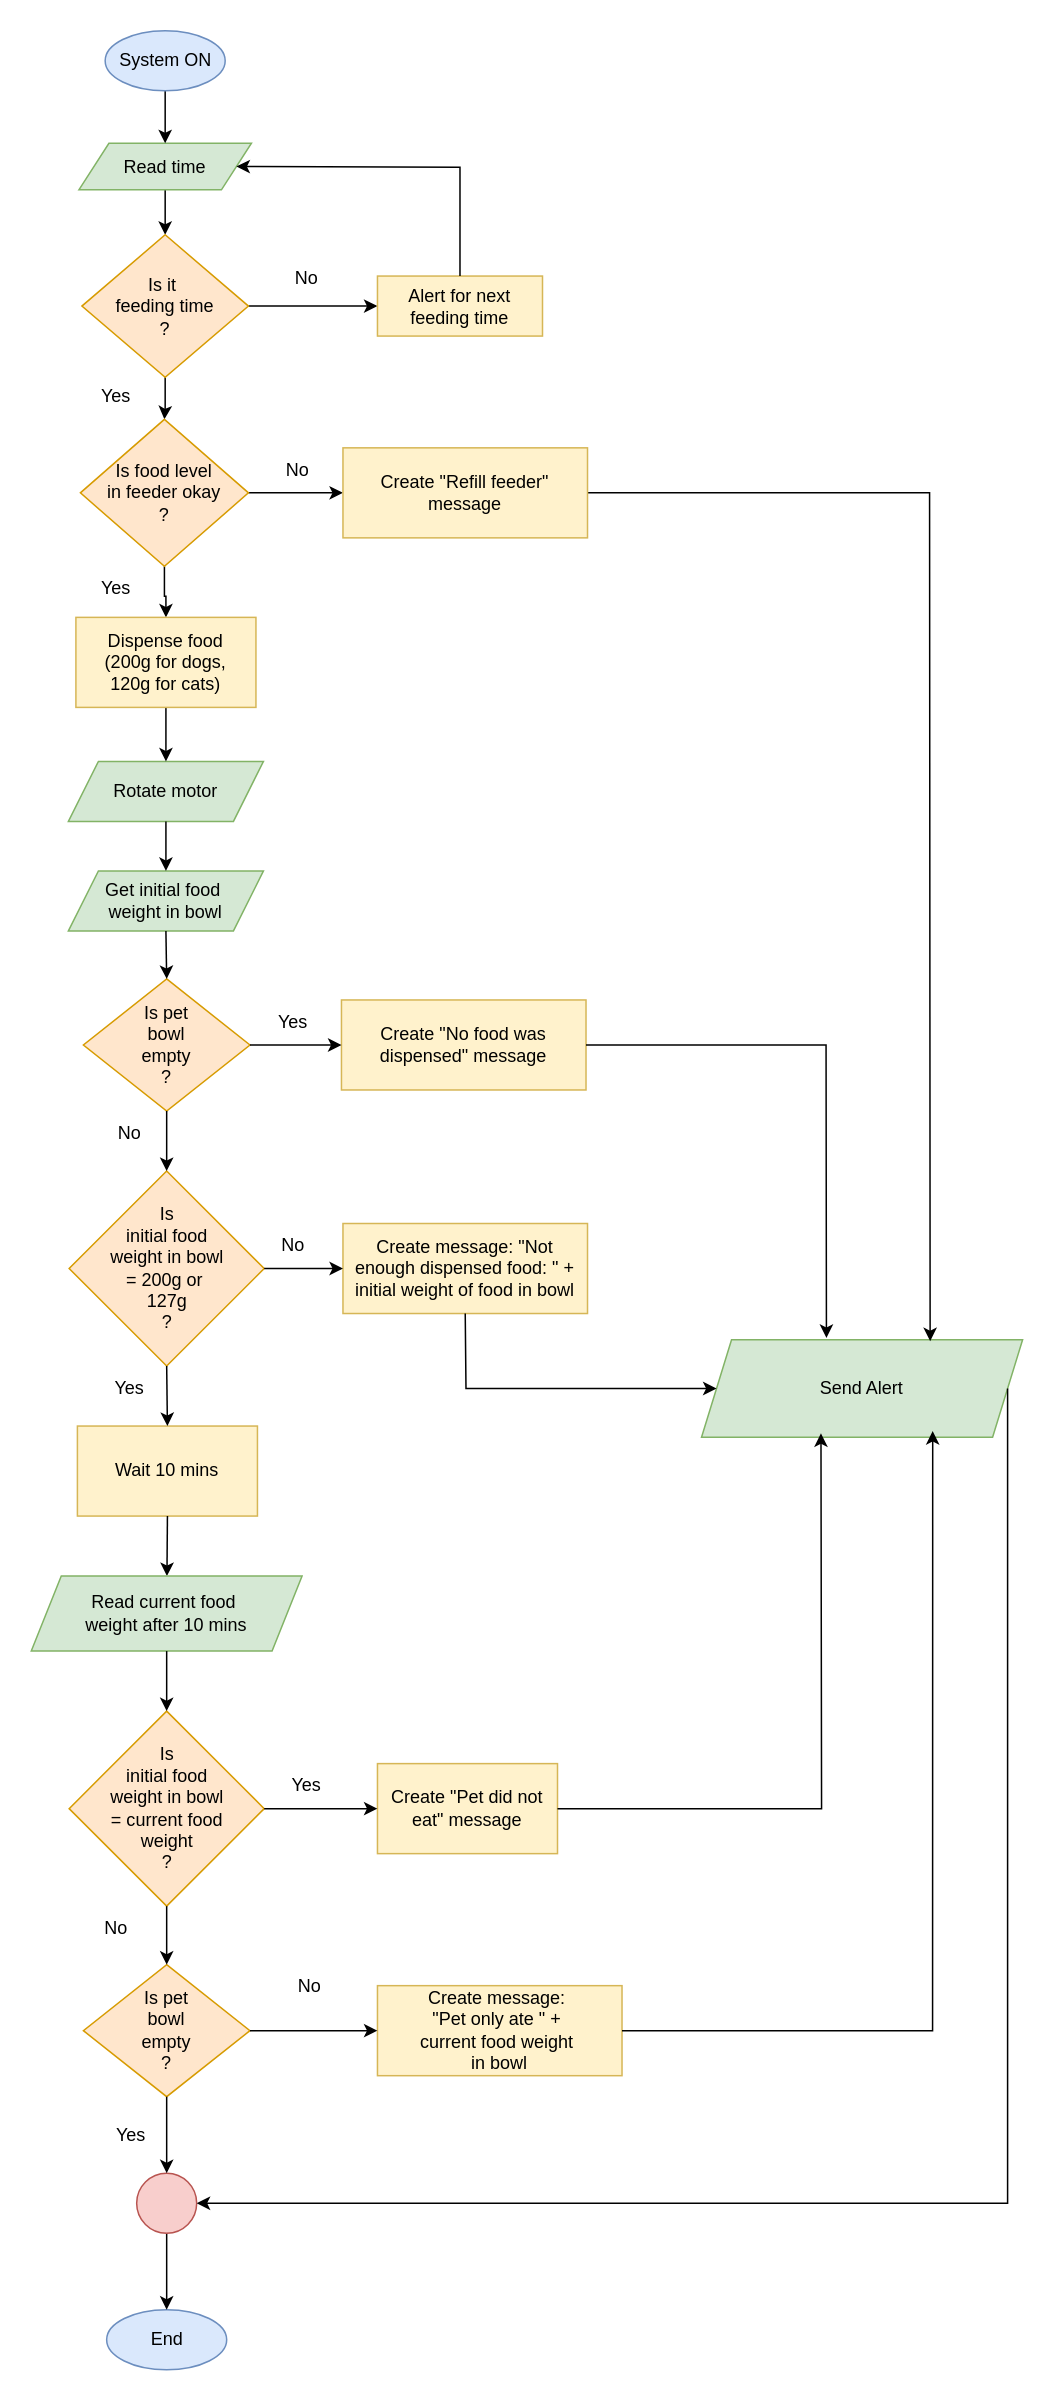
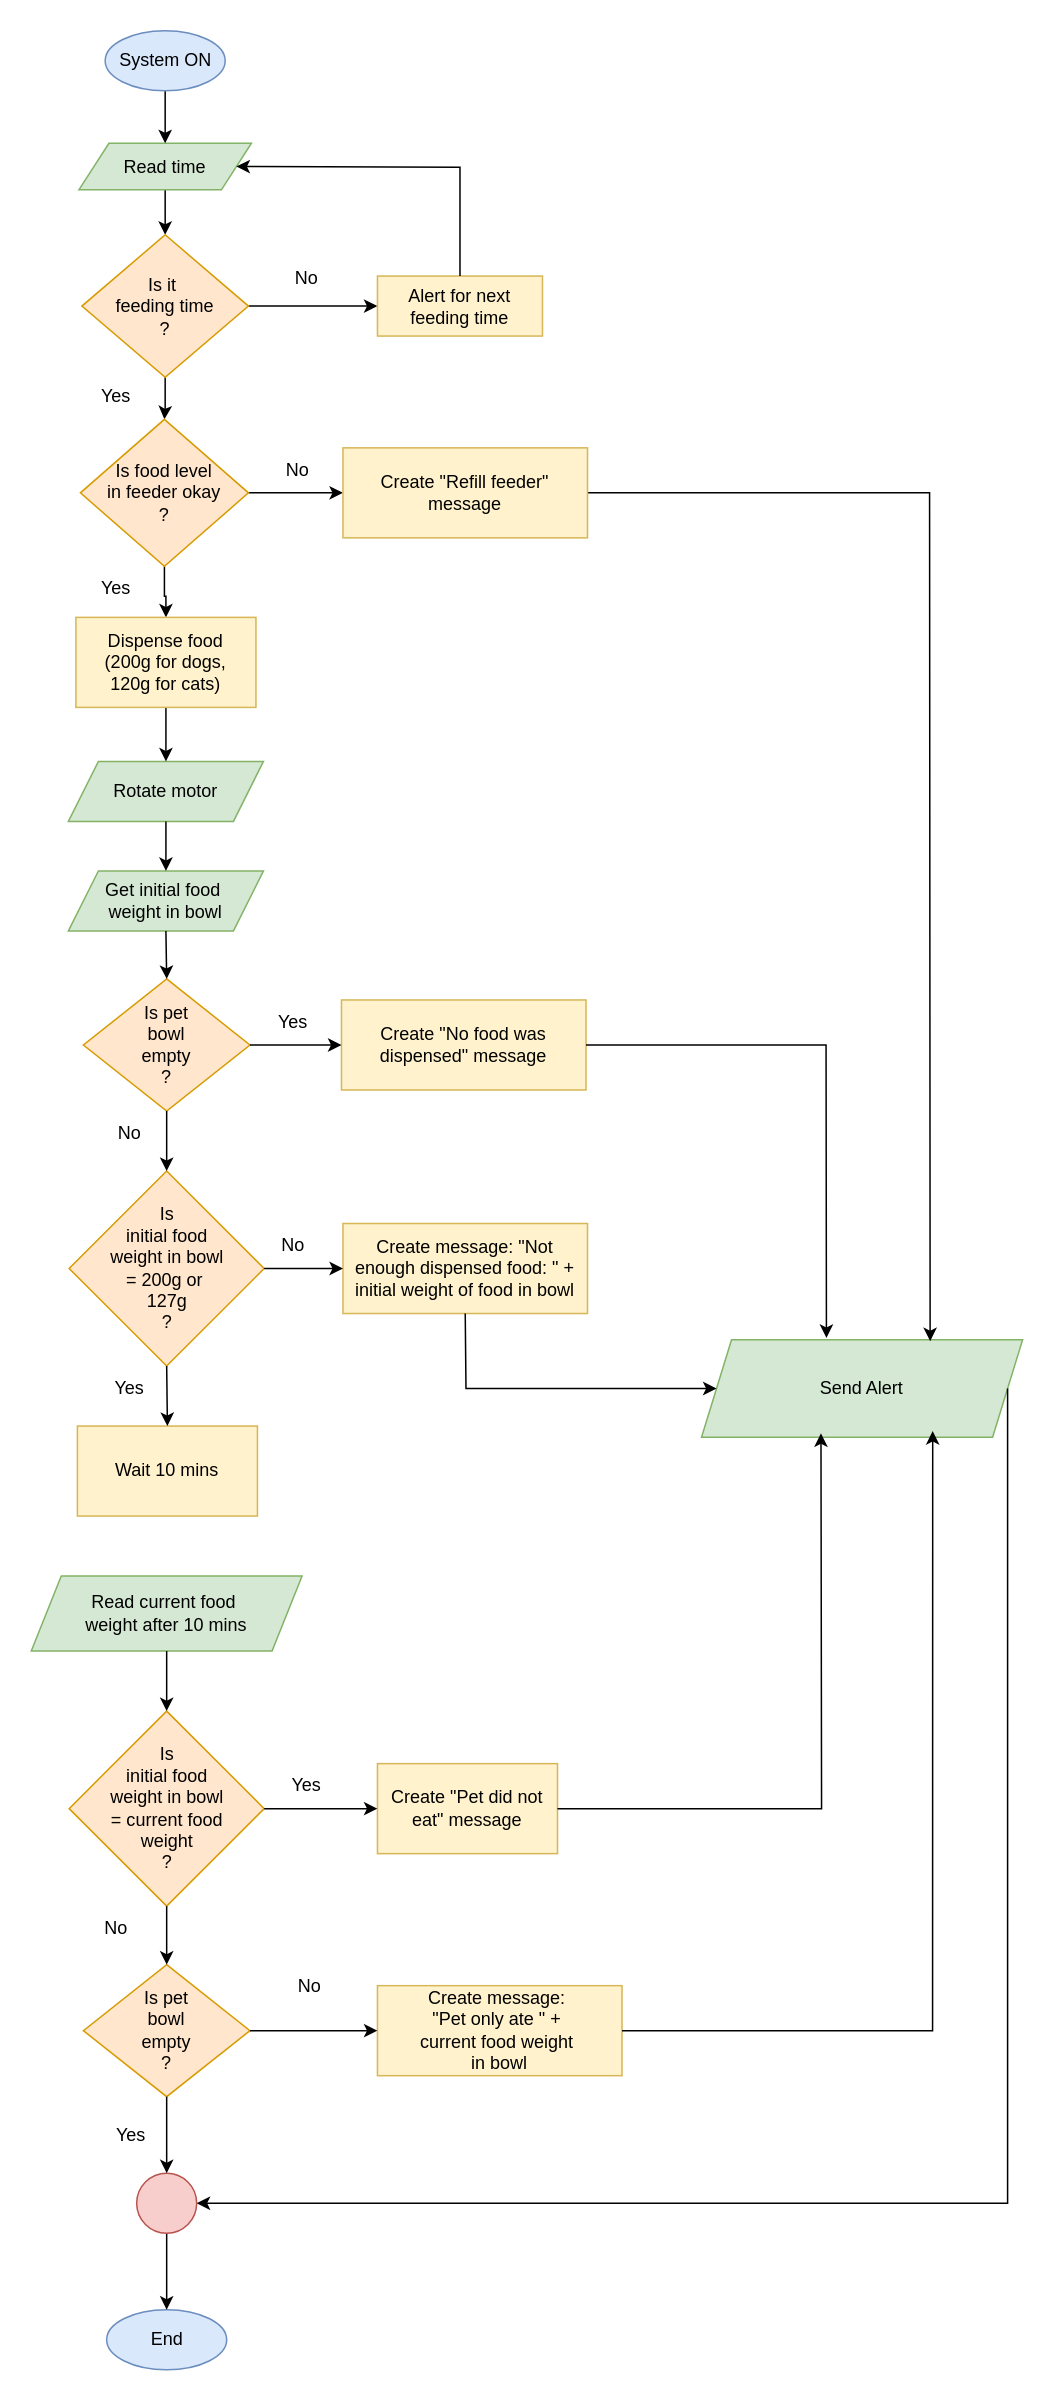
(167, 1541) -> none
